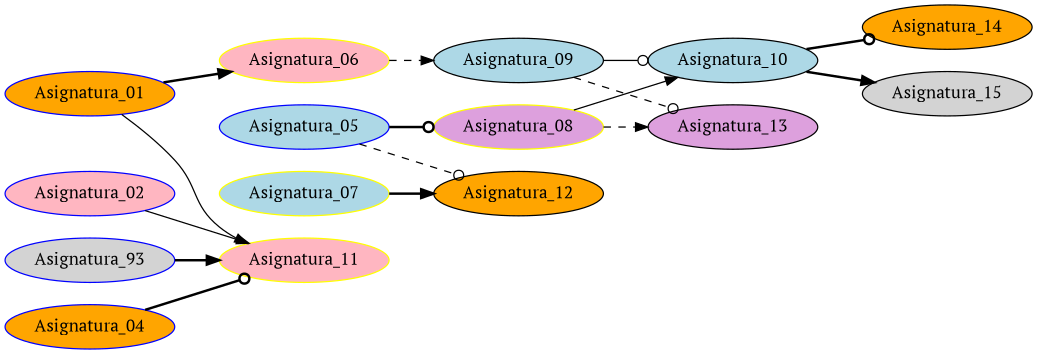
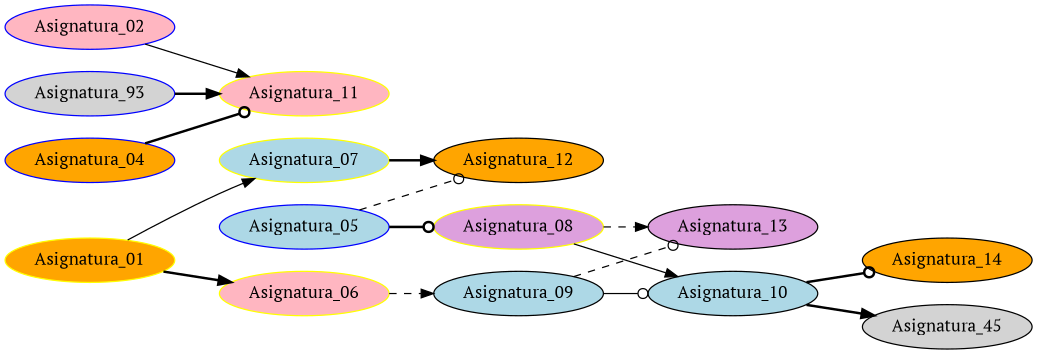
(90, 94) -> (90, 260)
(947, 94) -> (947, 327)
(184, 172) -> (185, 210)
